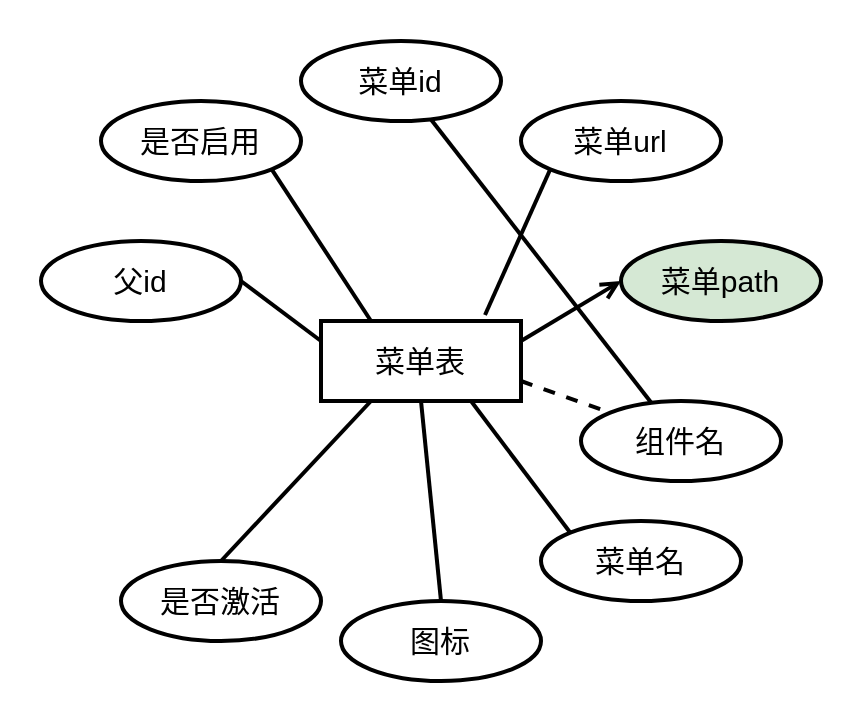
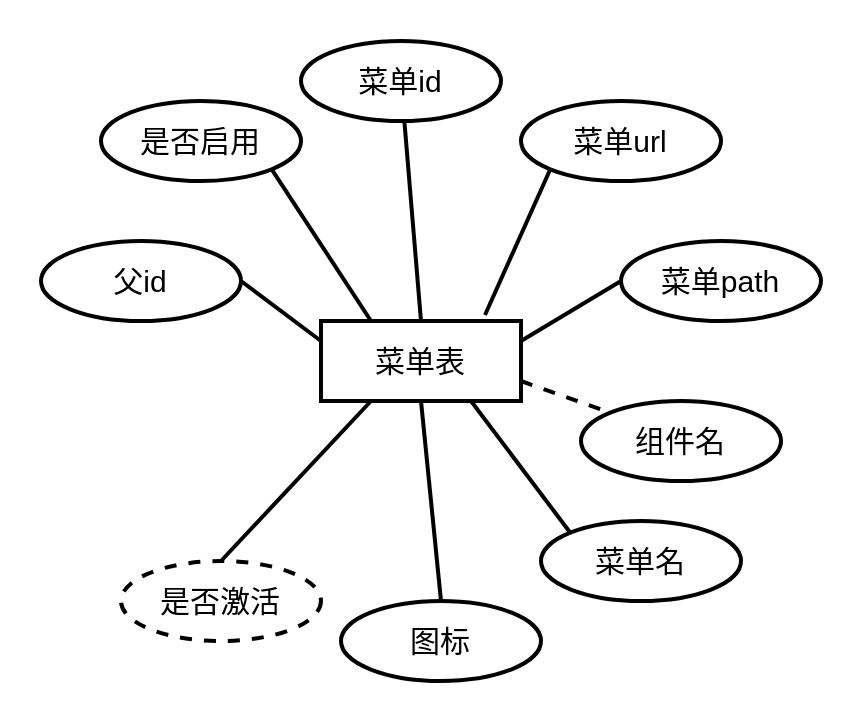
(474, 175) -> (413, 220)
(721, 281) -> (721, 281)
(611, 287) -> (614, 285)
(221, 601) -> (221, 601)
